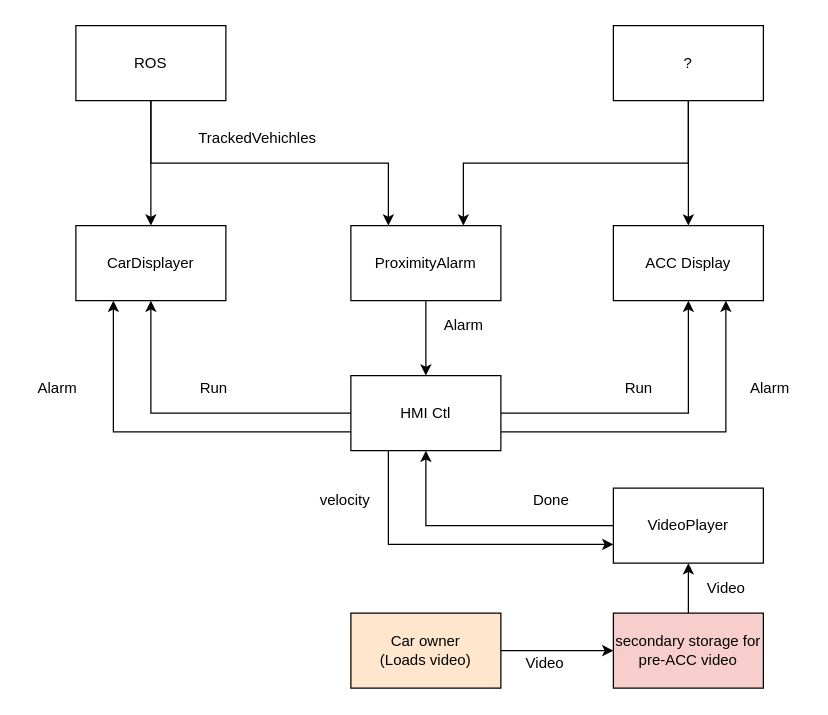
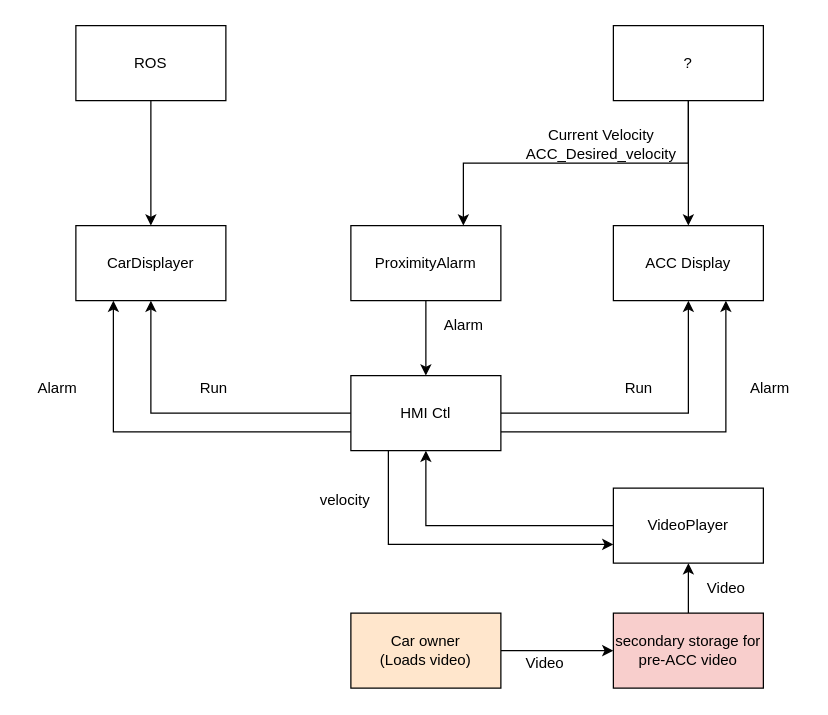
(257, 138) -> none
none -> (601, 144)
(297, 163) -> none
(551, 501) -> none
